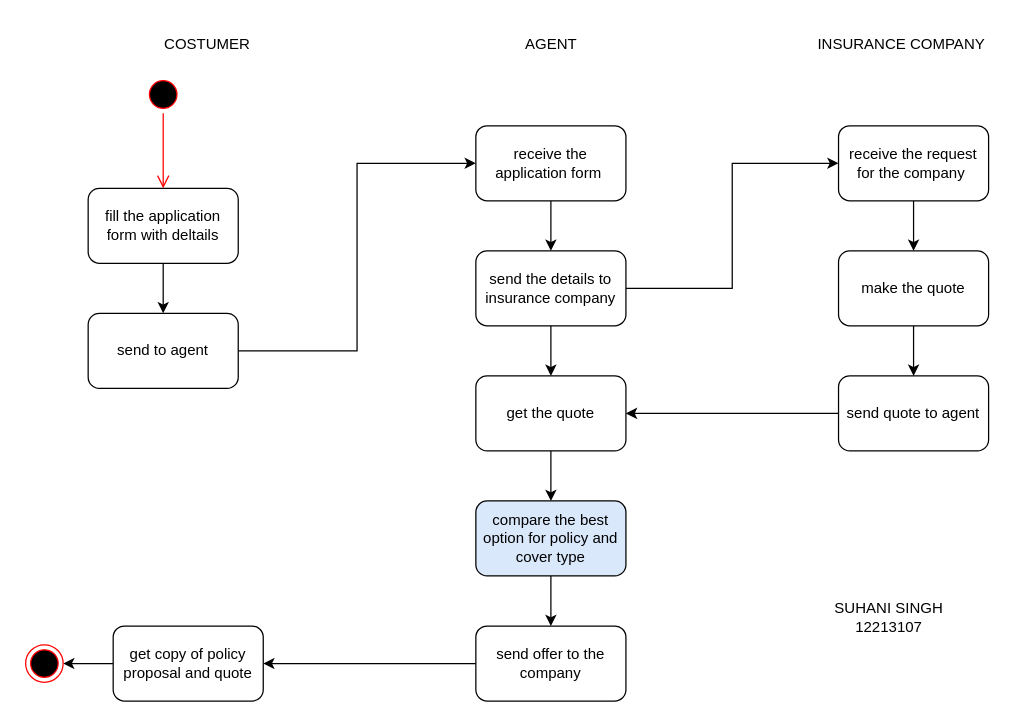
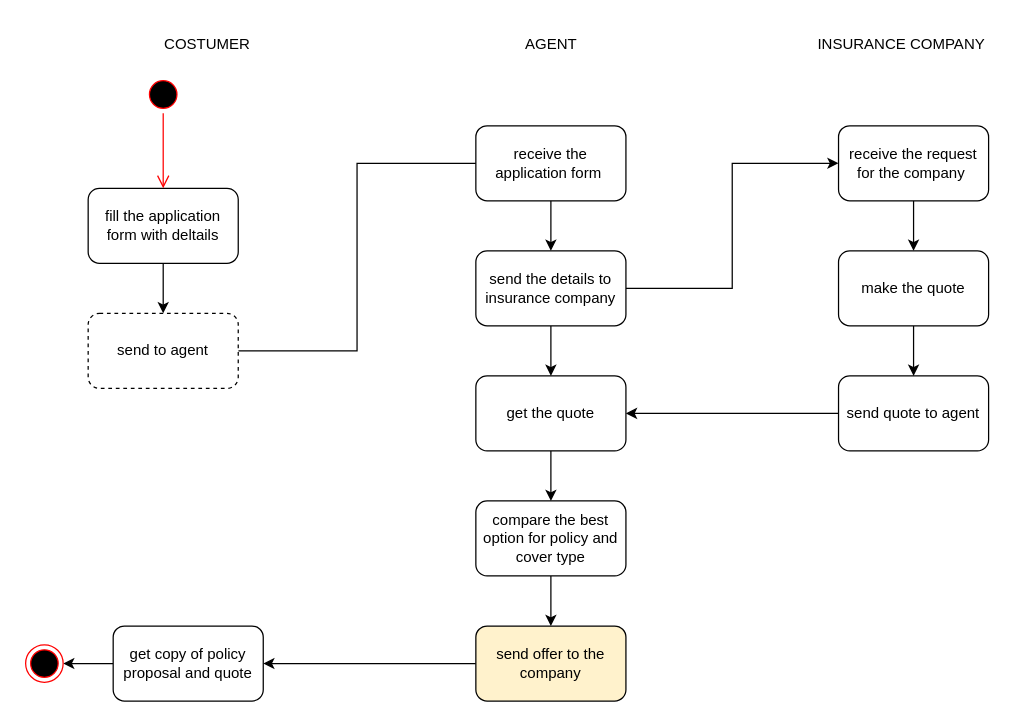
(466, 163) -> (469, 163)
(163, 351) -> (163, 351)
(551, 538) -> (551, 538)
(888, 617) -> none
(551, 663) -> (551, 663)
